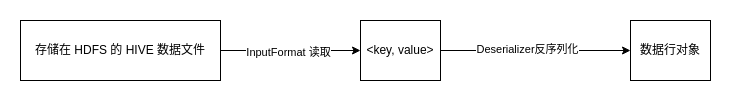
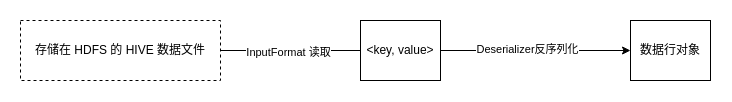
(121, 51) -> (121, 51)
(352, 51) -> (355, 51)
